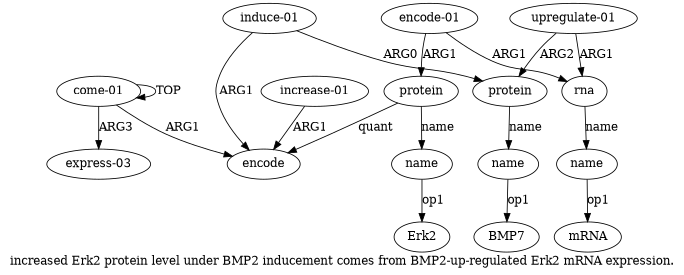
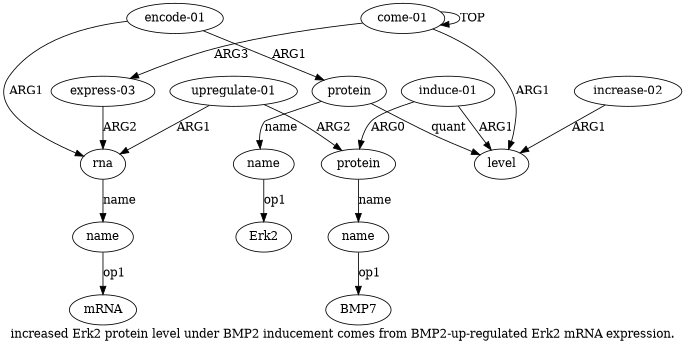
(315, 91) -> (628, 91)
none -> (103, 124)
(264, 164) -> (502, 164)
